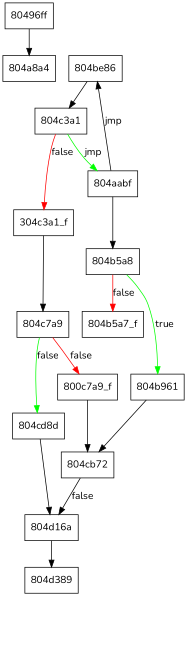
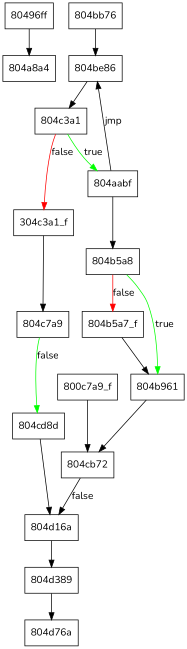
none -> (96, 16)
(93, 152) -> (93, 152)
(64, 353) -> none
none -> (133, 353)
none -> (52, 633)
